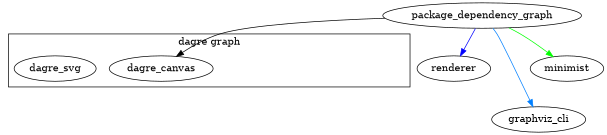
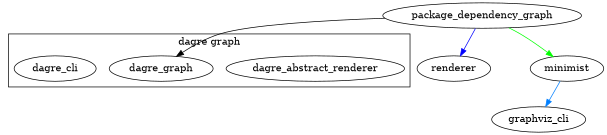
(512, 64) -> (555, 91)
(55, 69) -> (55, 69)
(161, 69) -> (161, 69)
none -> (315, 69)
